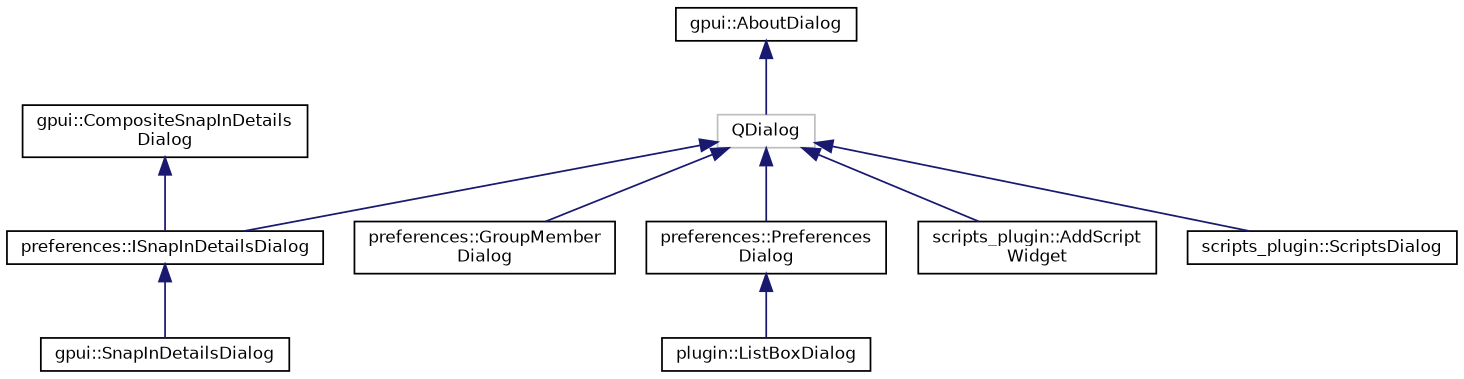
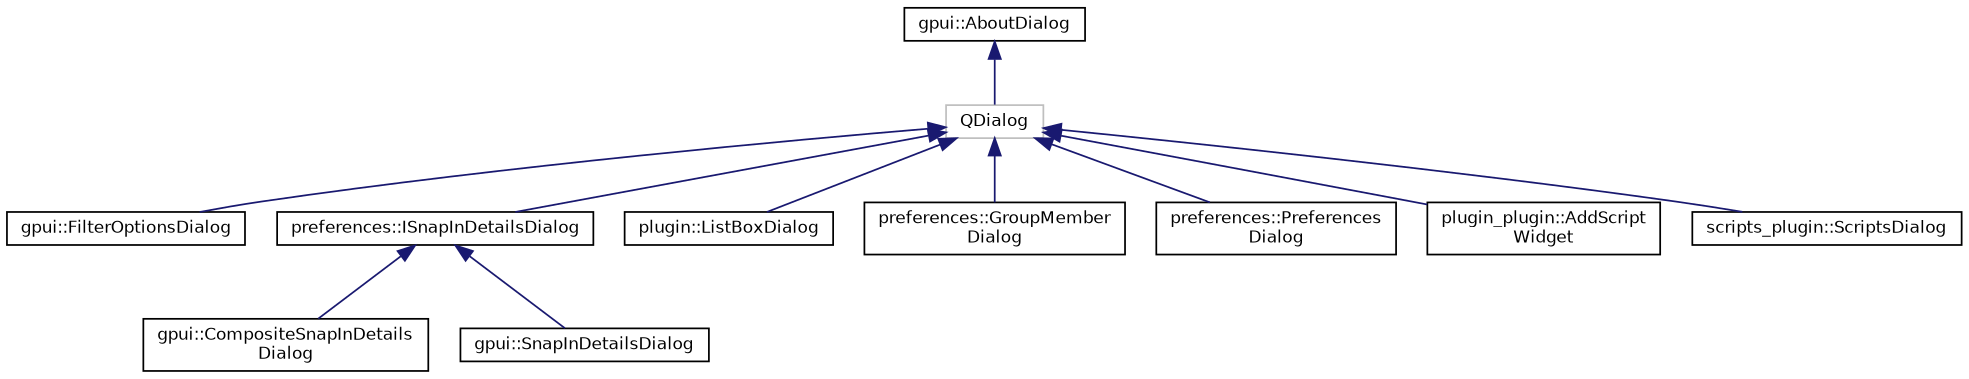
(165, 203) -> (360, 287)
none -> (126, 228)
(1037, 248) -> (1544, 228)
(766, 315) -> (854, 178)
